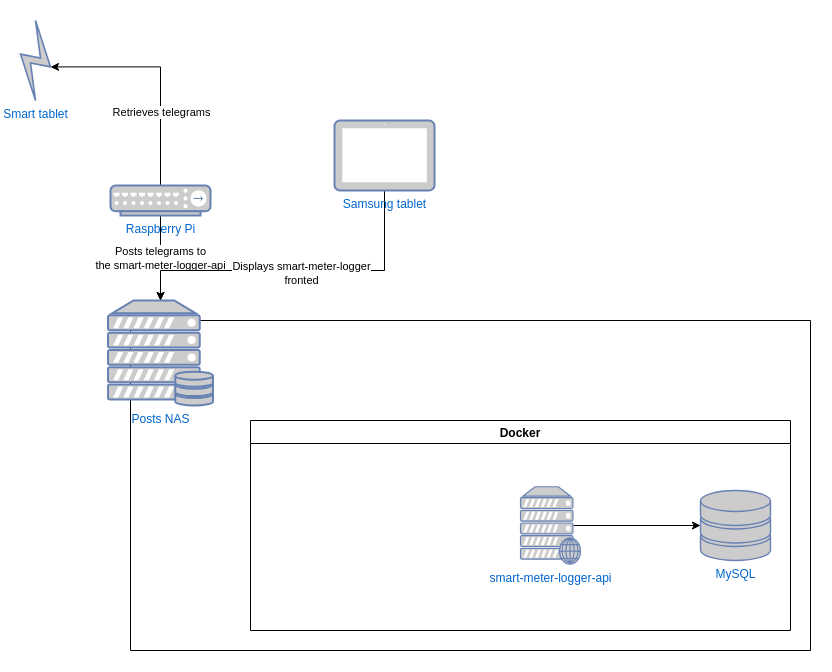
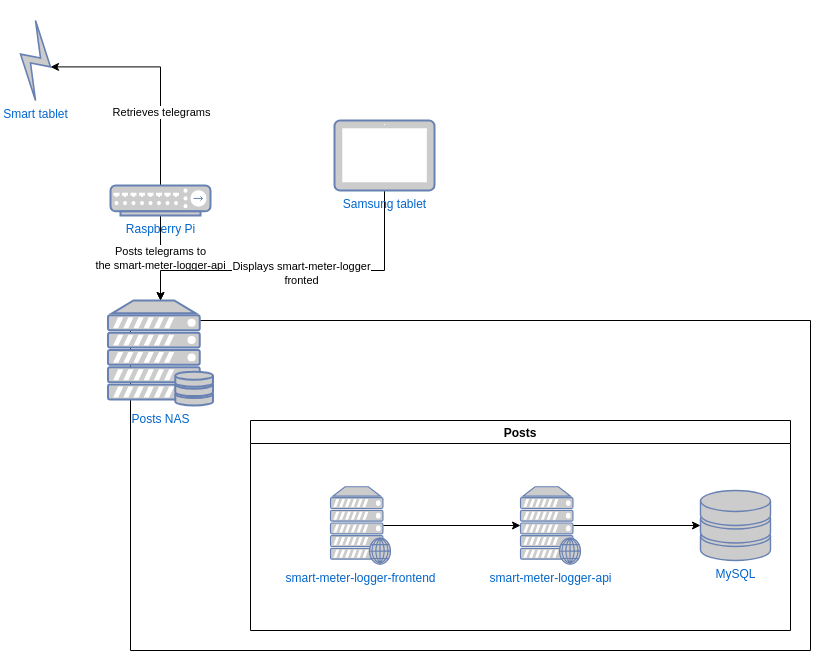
(520, 433) -> (520, 433)
none -> (361, 526)
none -> (449, 526)
